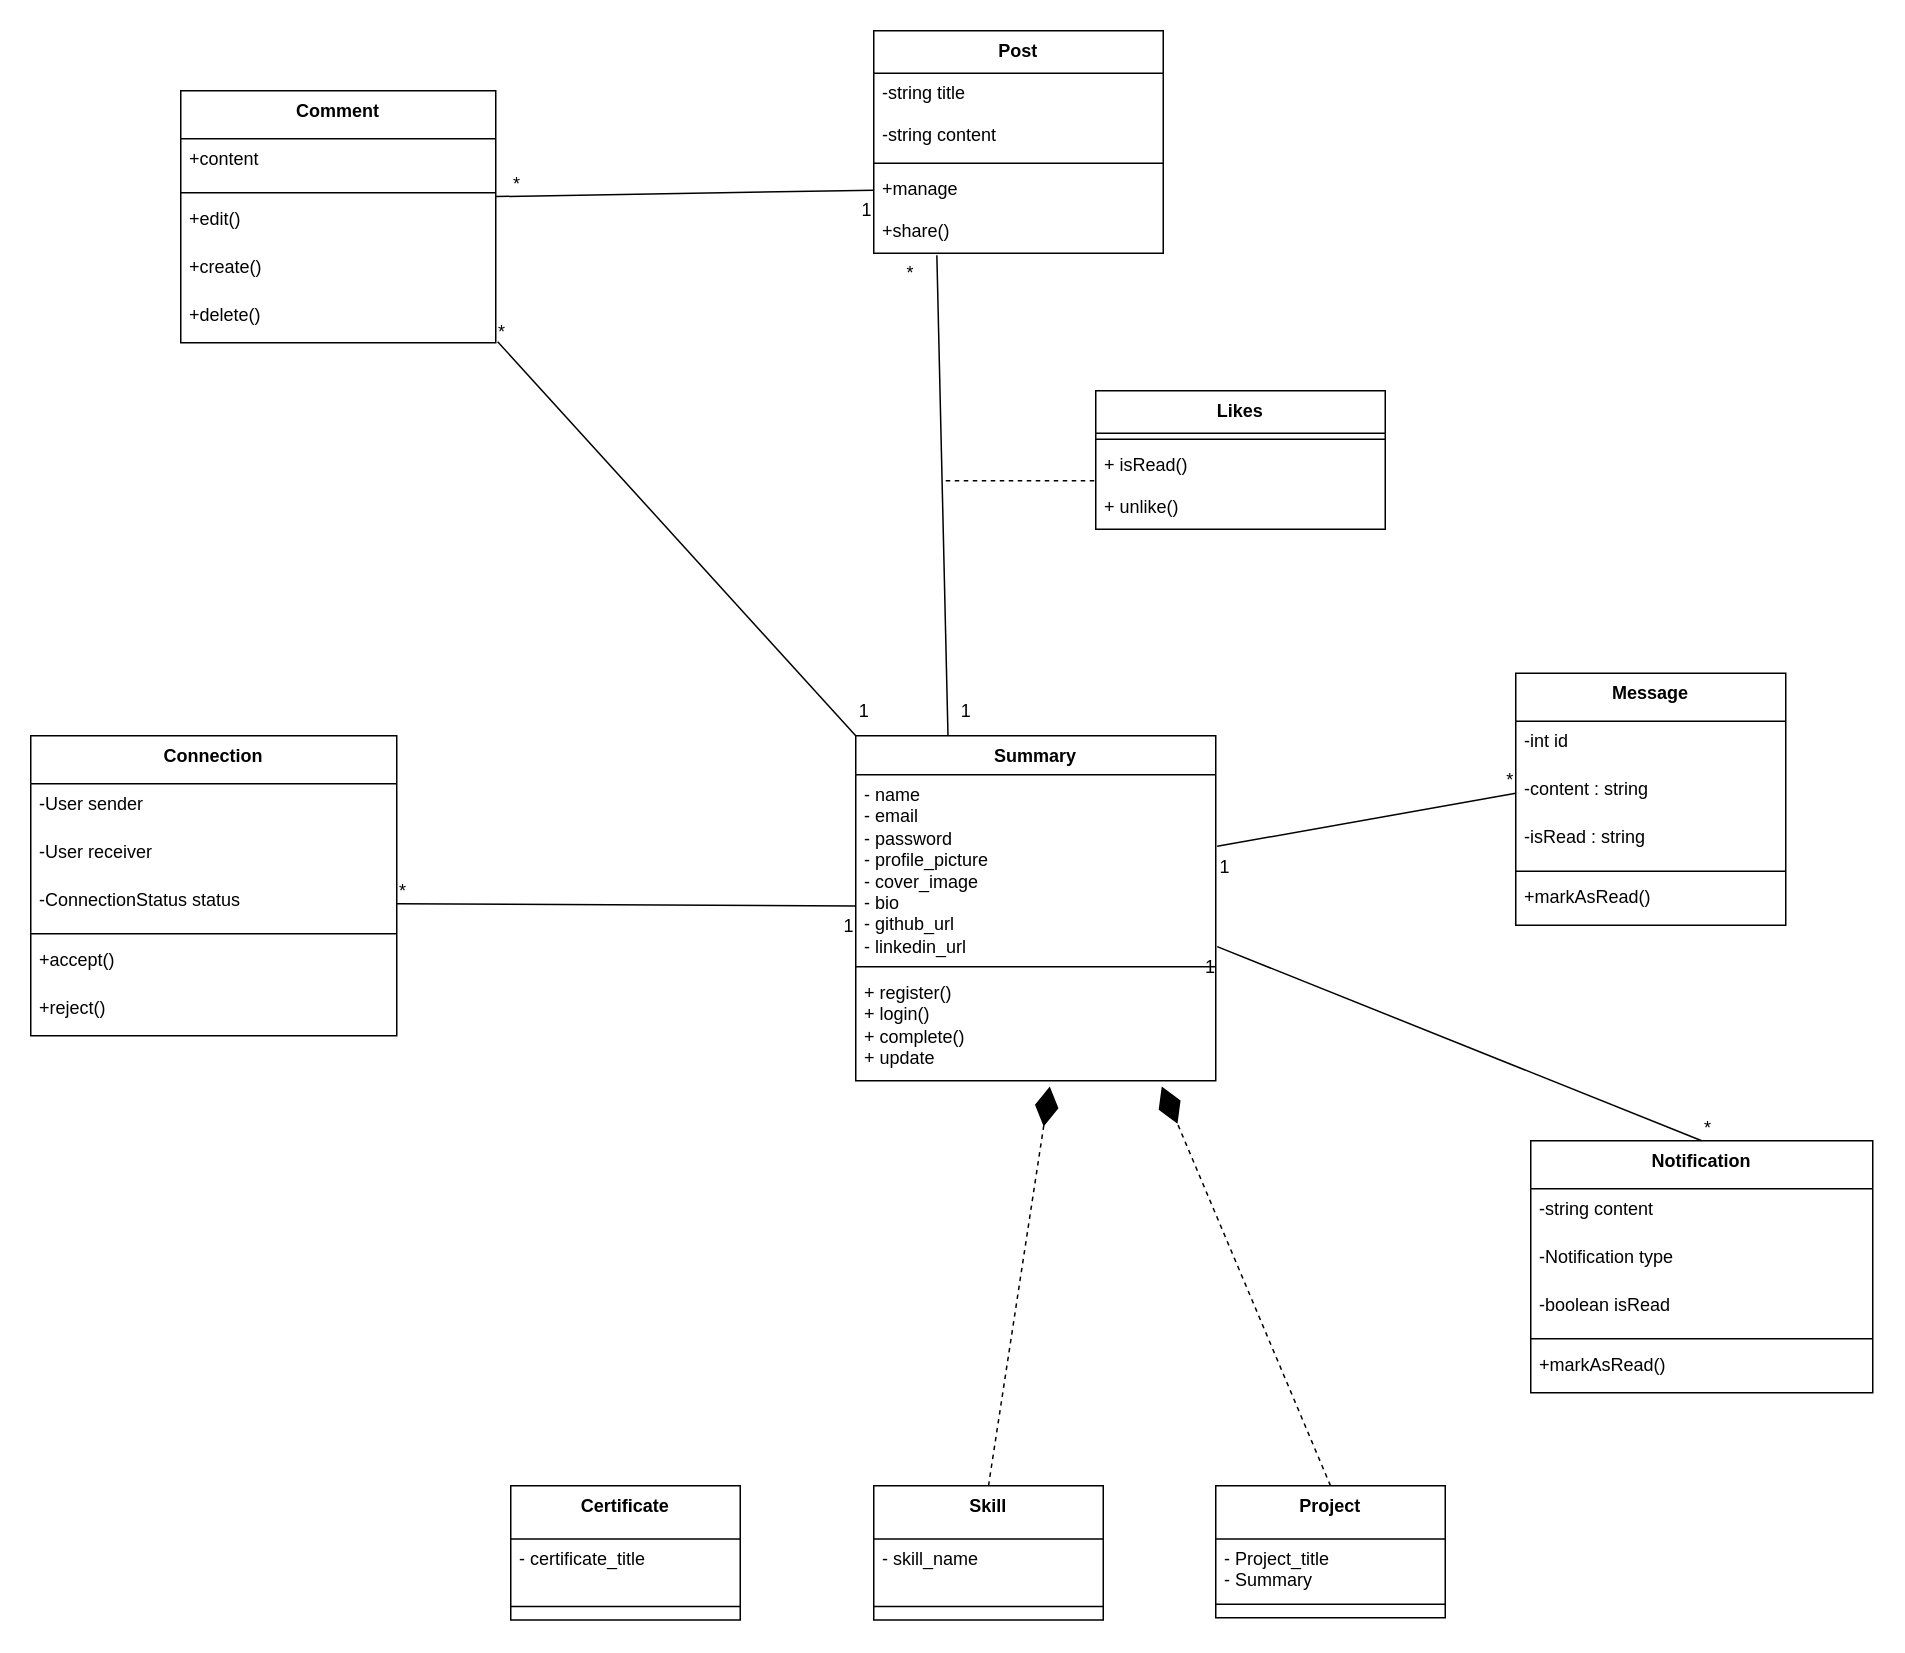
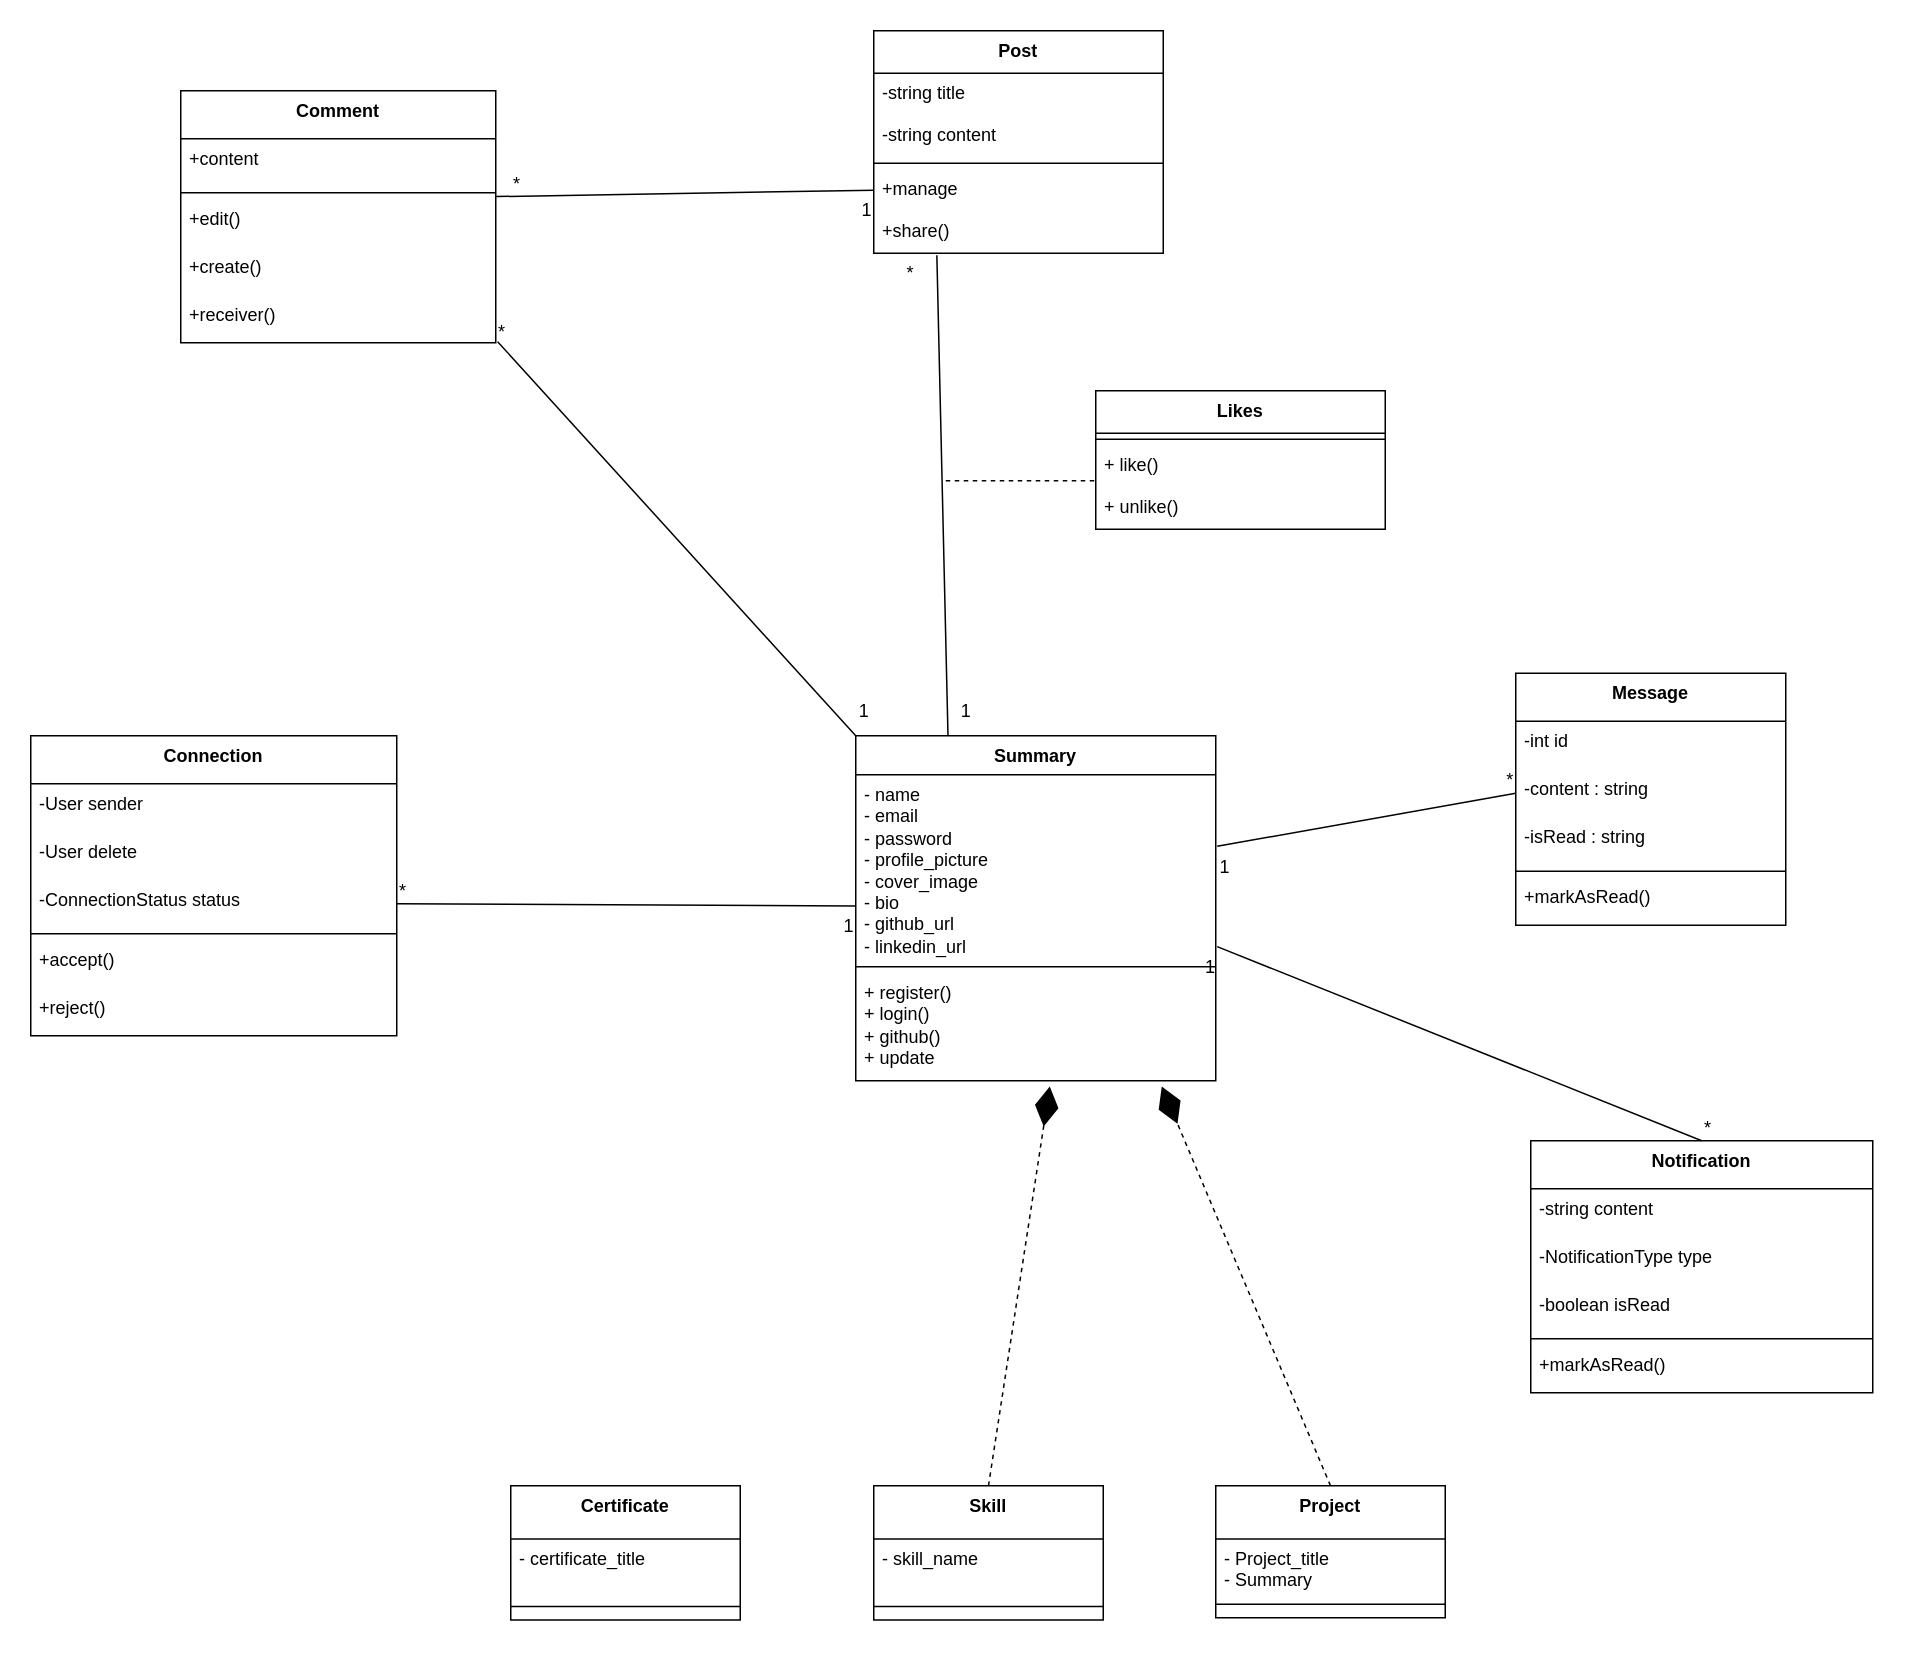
(232, 315) -> (242, 315)
(1152, 465) -> (1140, 465)
(105, 852) -> (95, 852)
(921, 1026) -> (921, 1026)
(1620, 1257) -> (1641, 1257)
